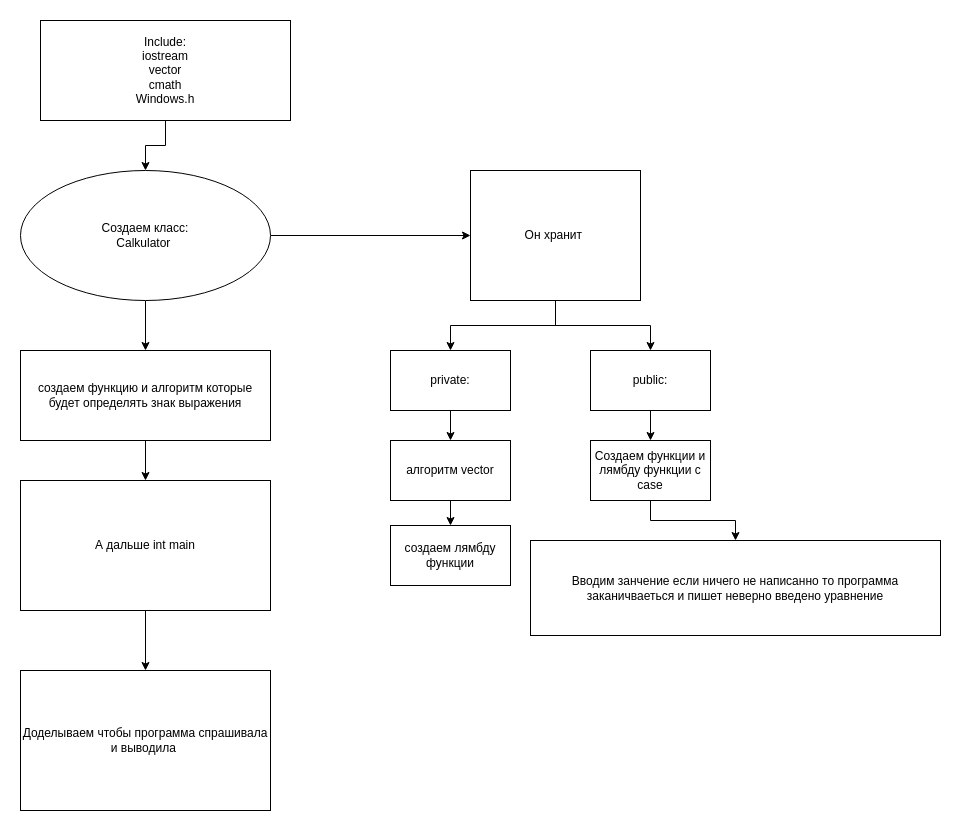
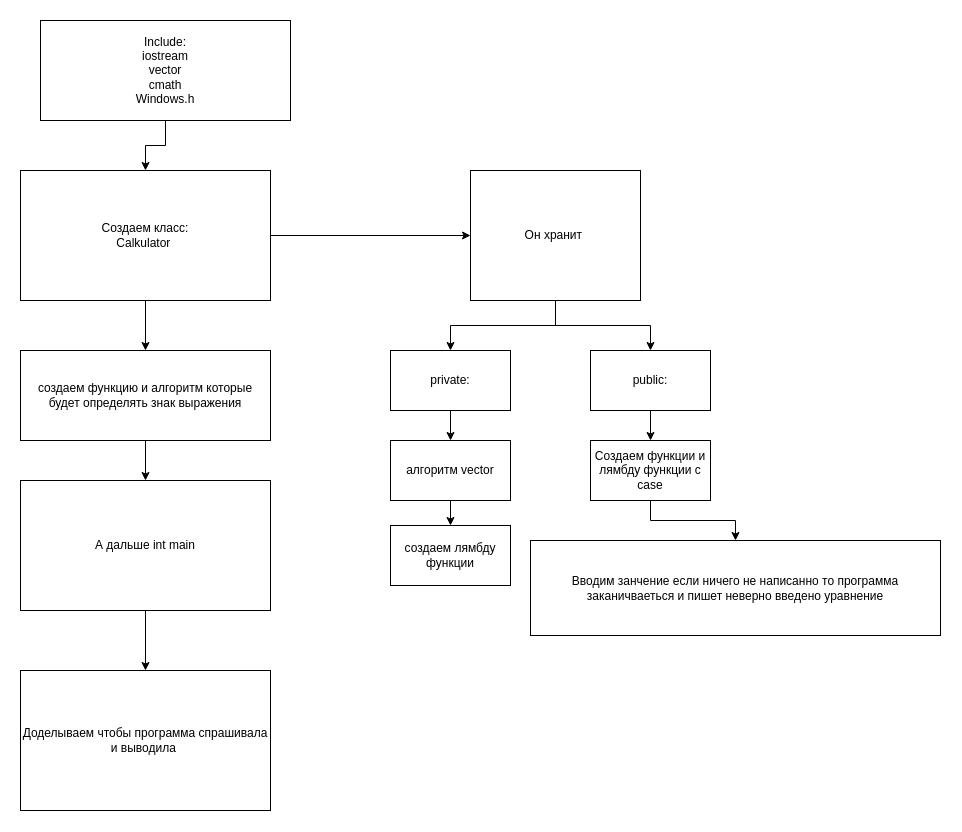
(146, 236) -> (146, 236)
